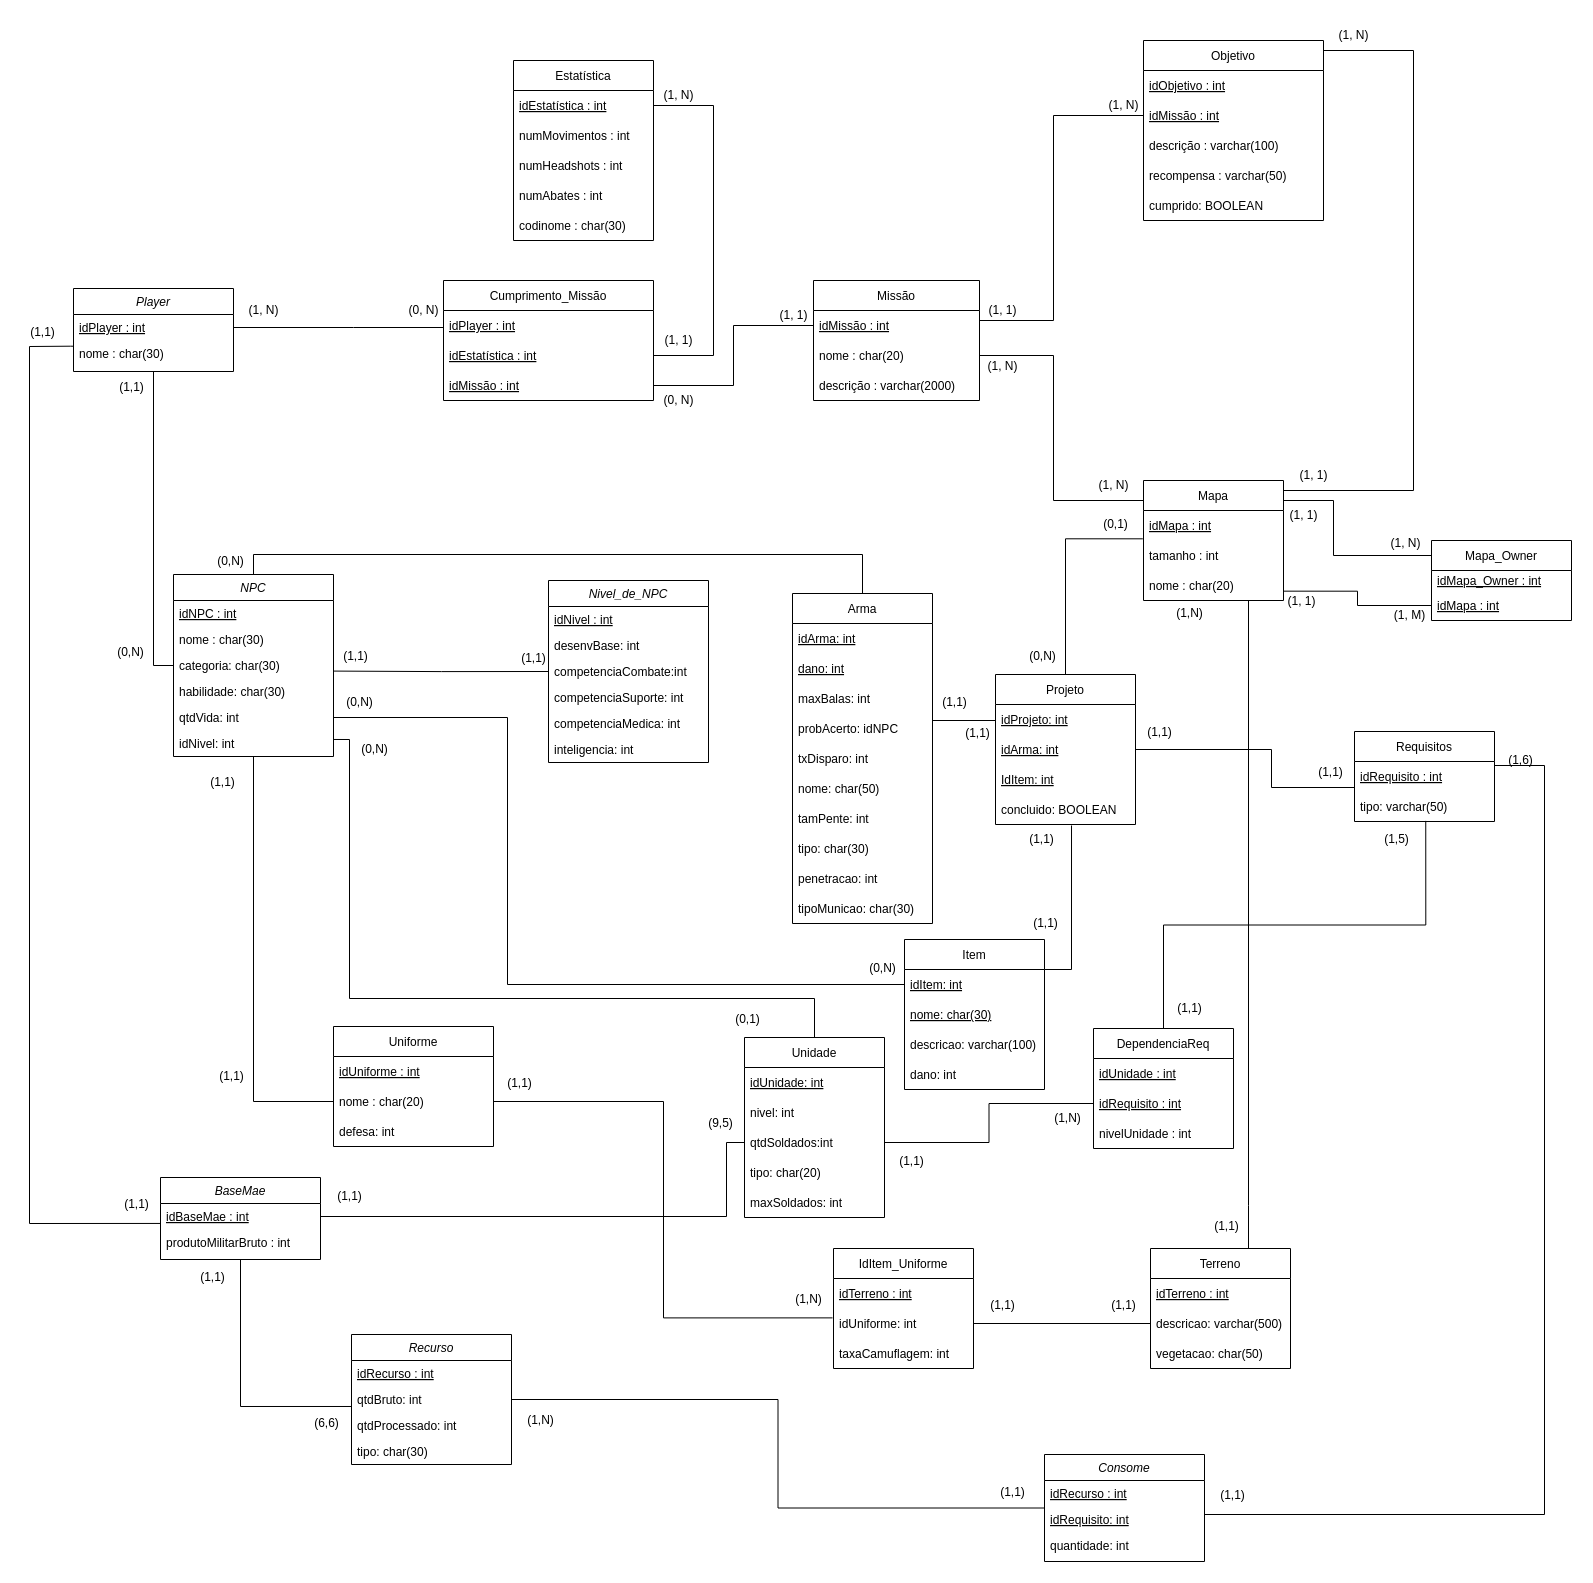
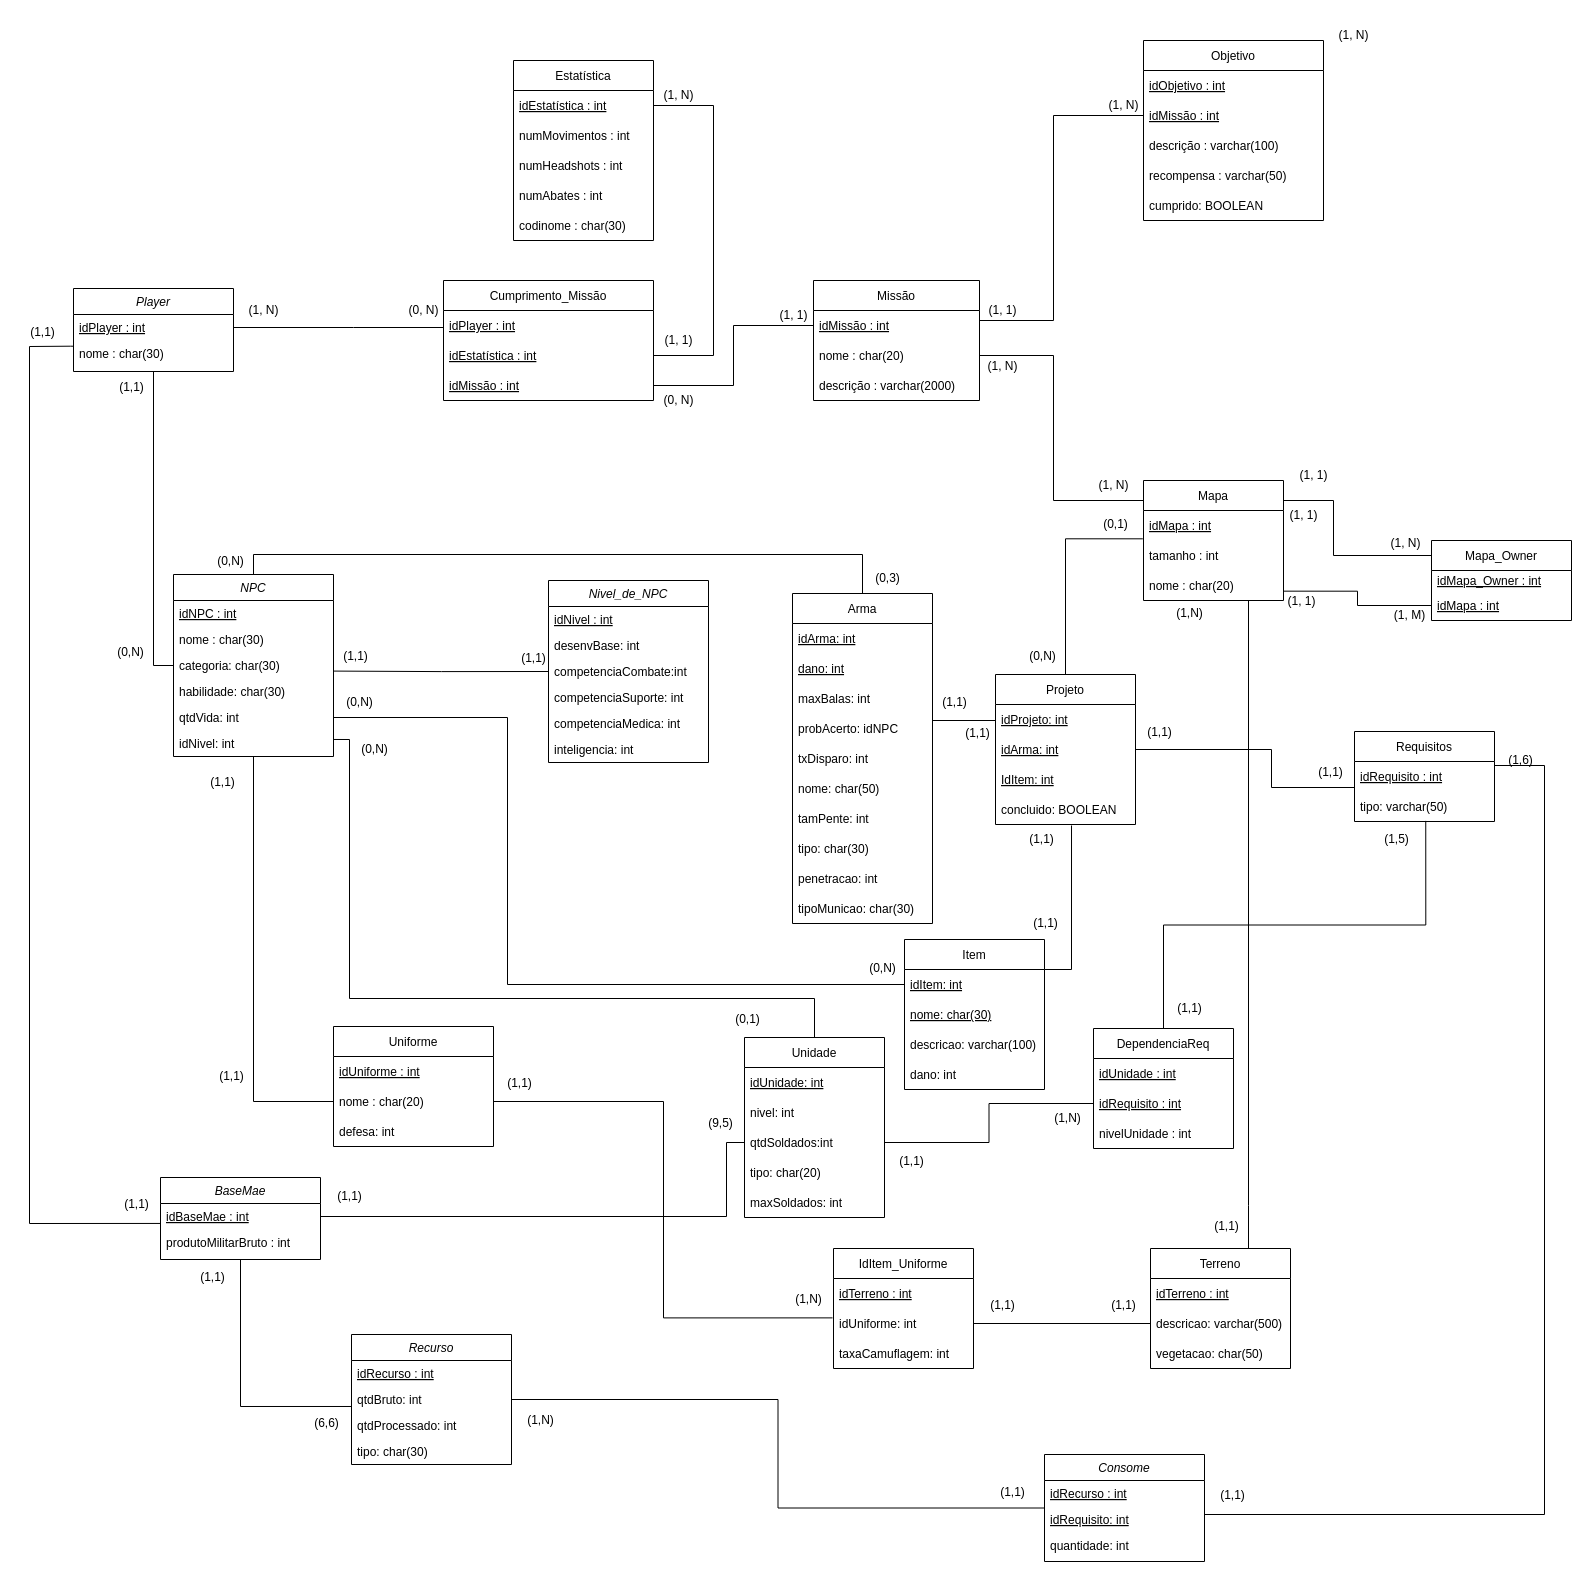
(1414, 291) -> none
none -> (887, 579)
